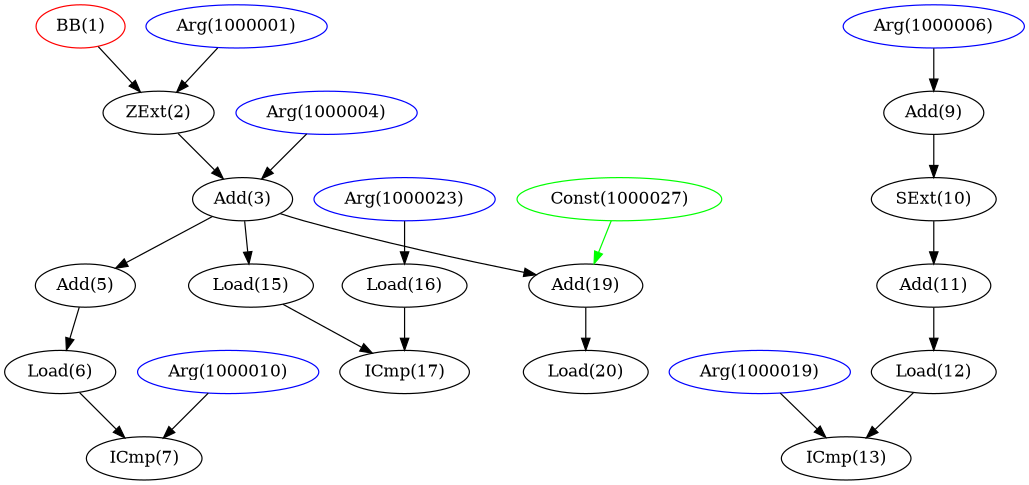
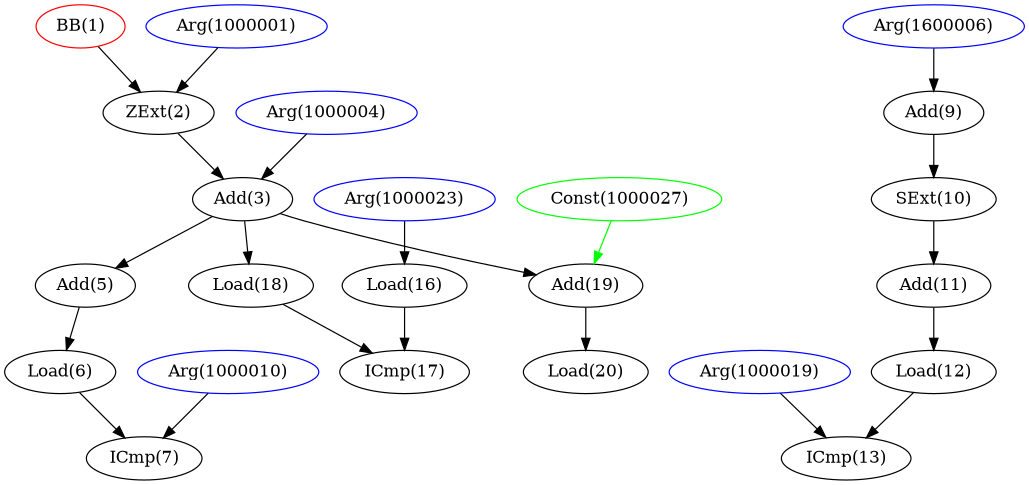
(934, 26) -> (934, 26)
(251, 286) -> (251, 286)
